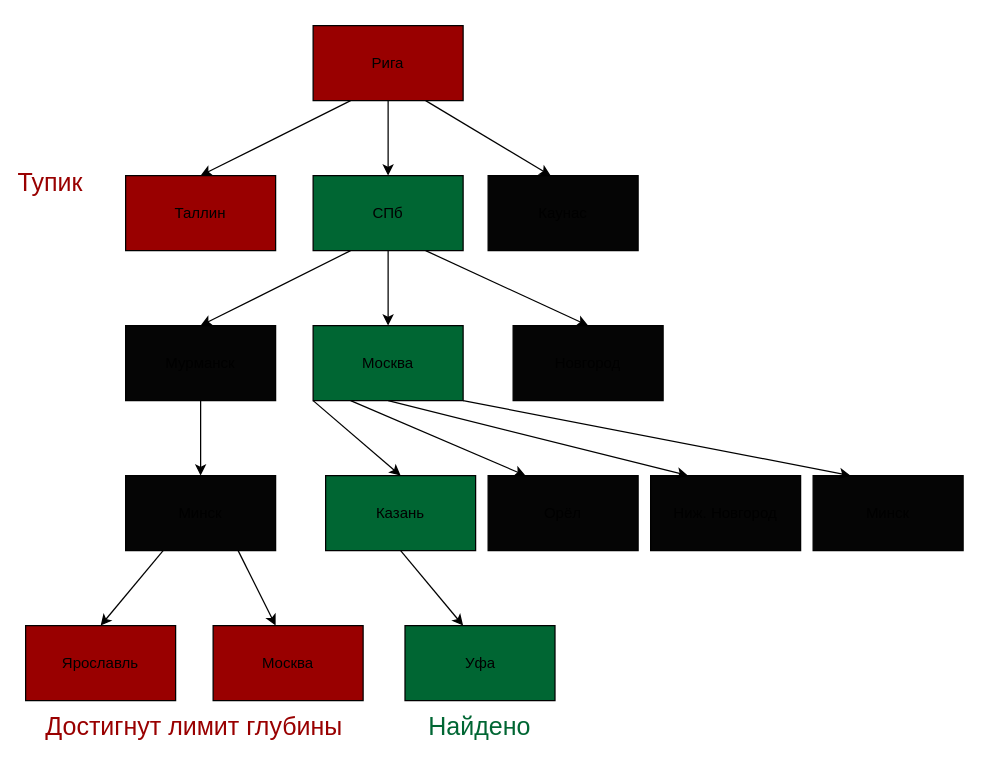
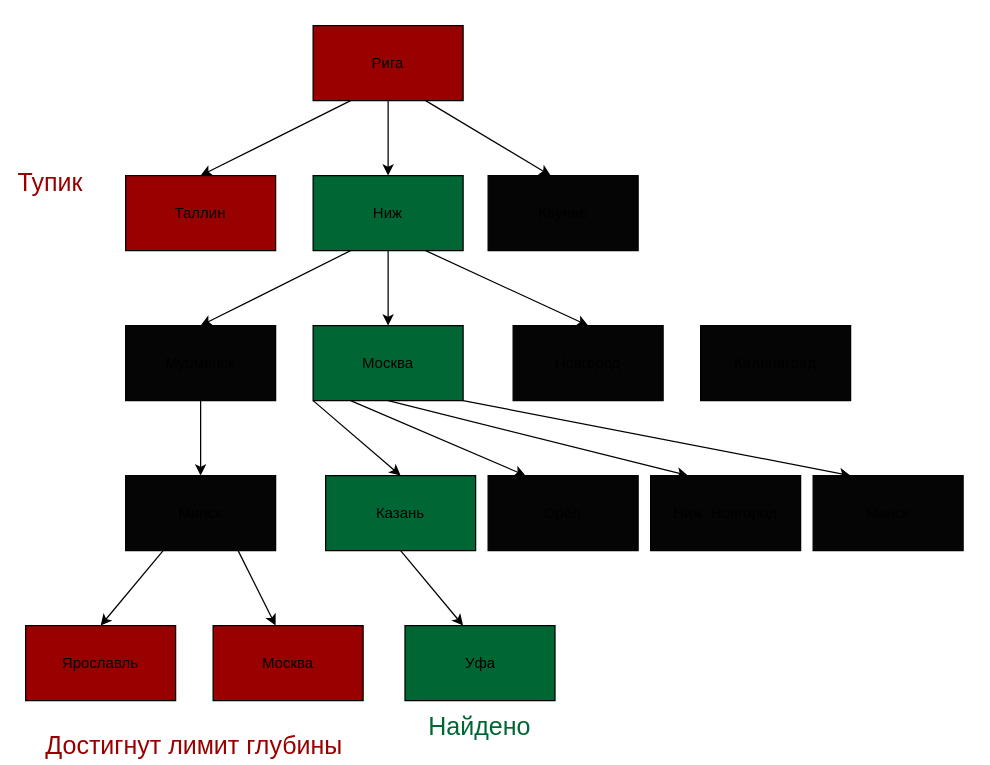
(388, 213) -> (388, 213)
none -> (776, 363)
(194, 726) -> (194, 744)
